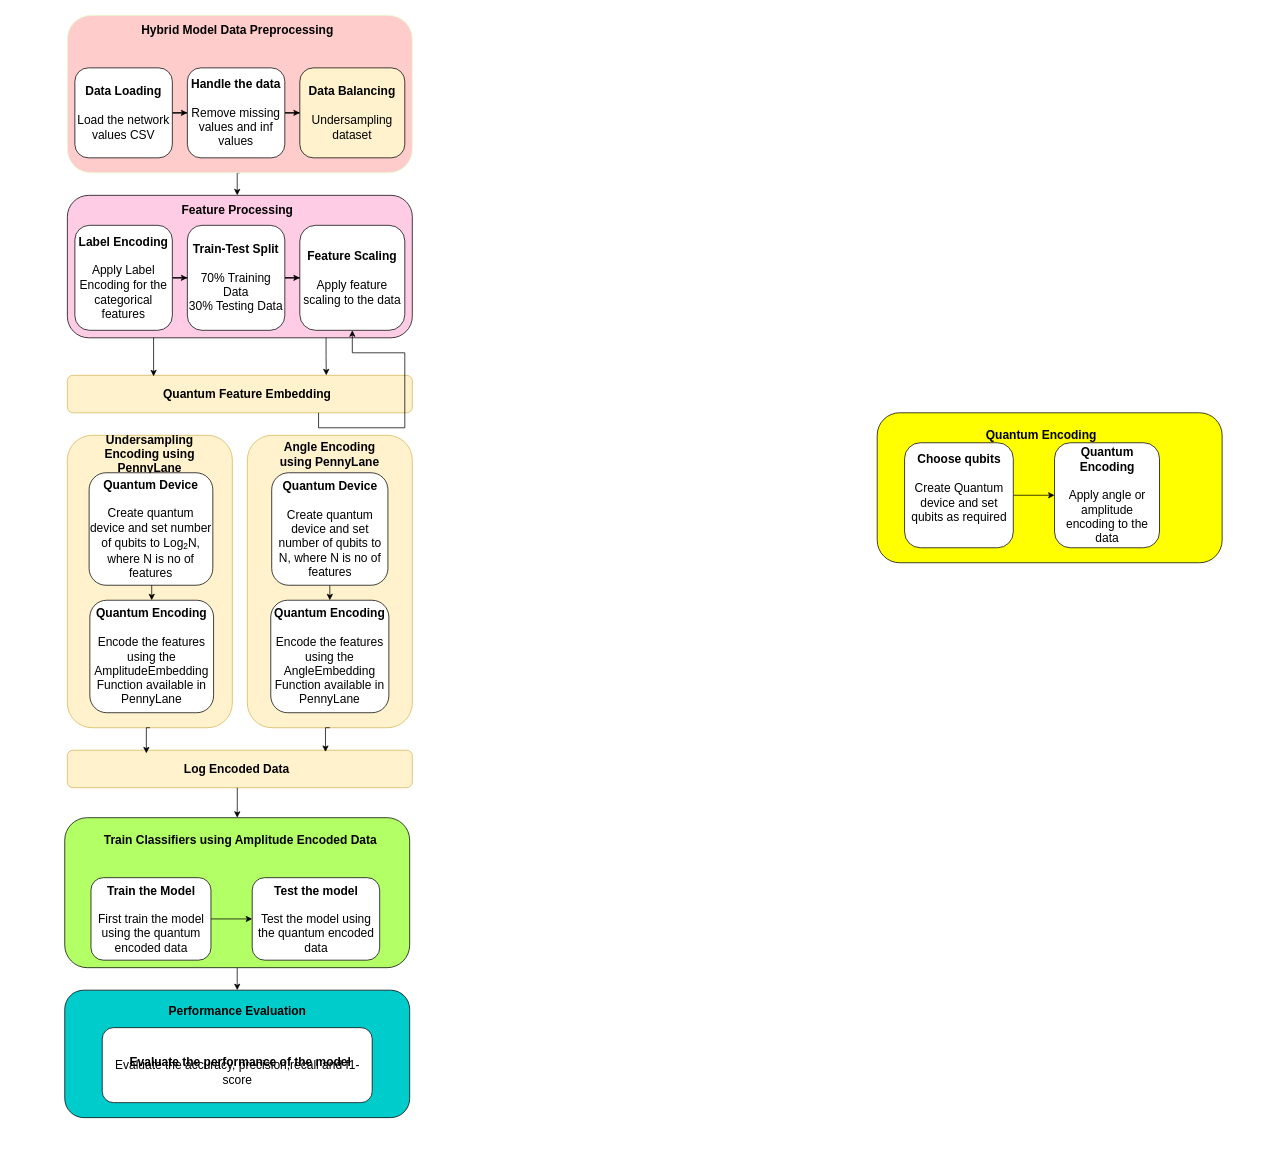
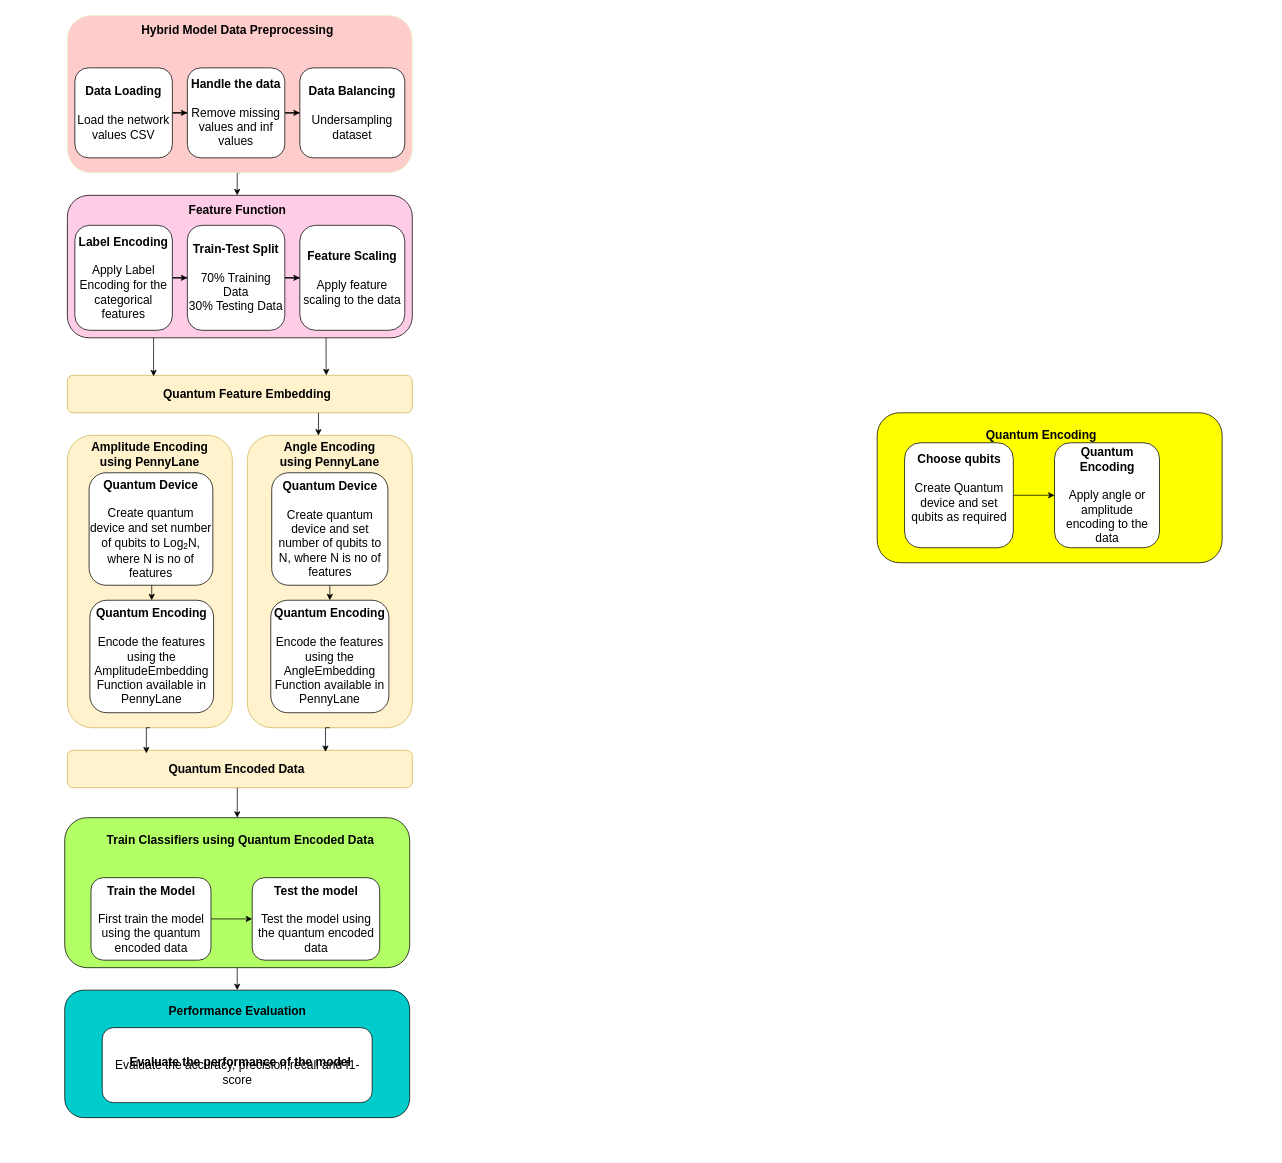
(352, 113) -> (352, 113)
(237, 210) -> (237, 210)
(405, 401) -> (318, 428)
(150, 454) -> (150, 454)
(237, 769) -> (237, 769)
(240, 840) -> (240, 840)
